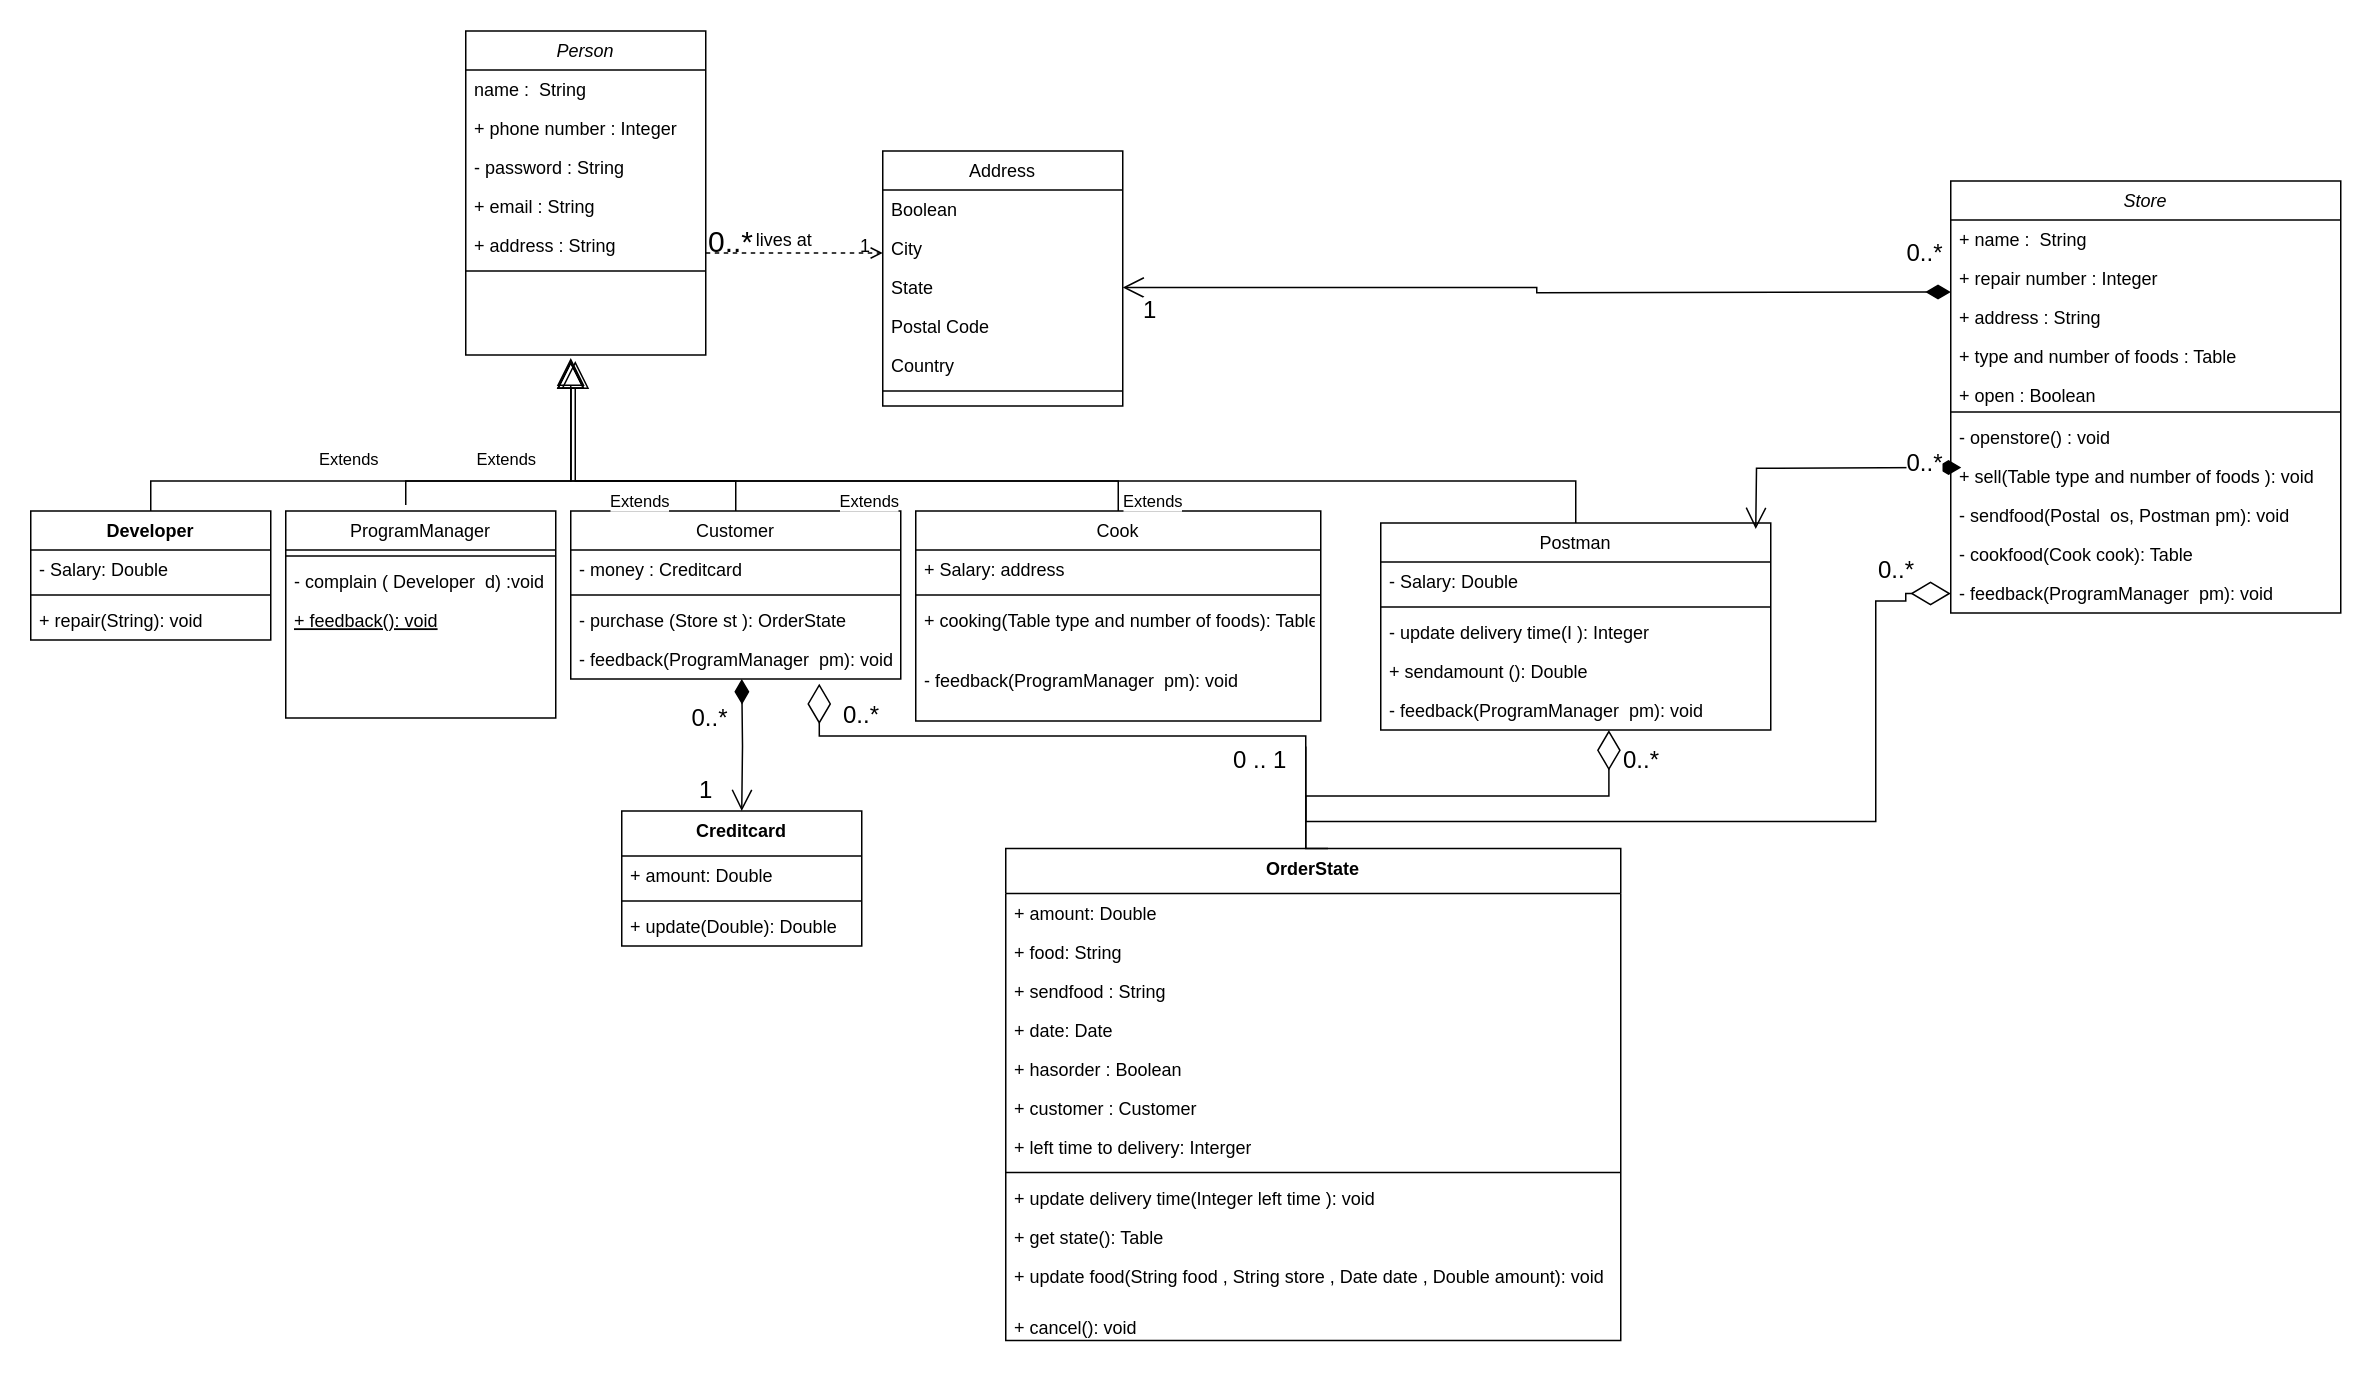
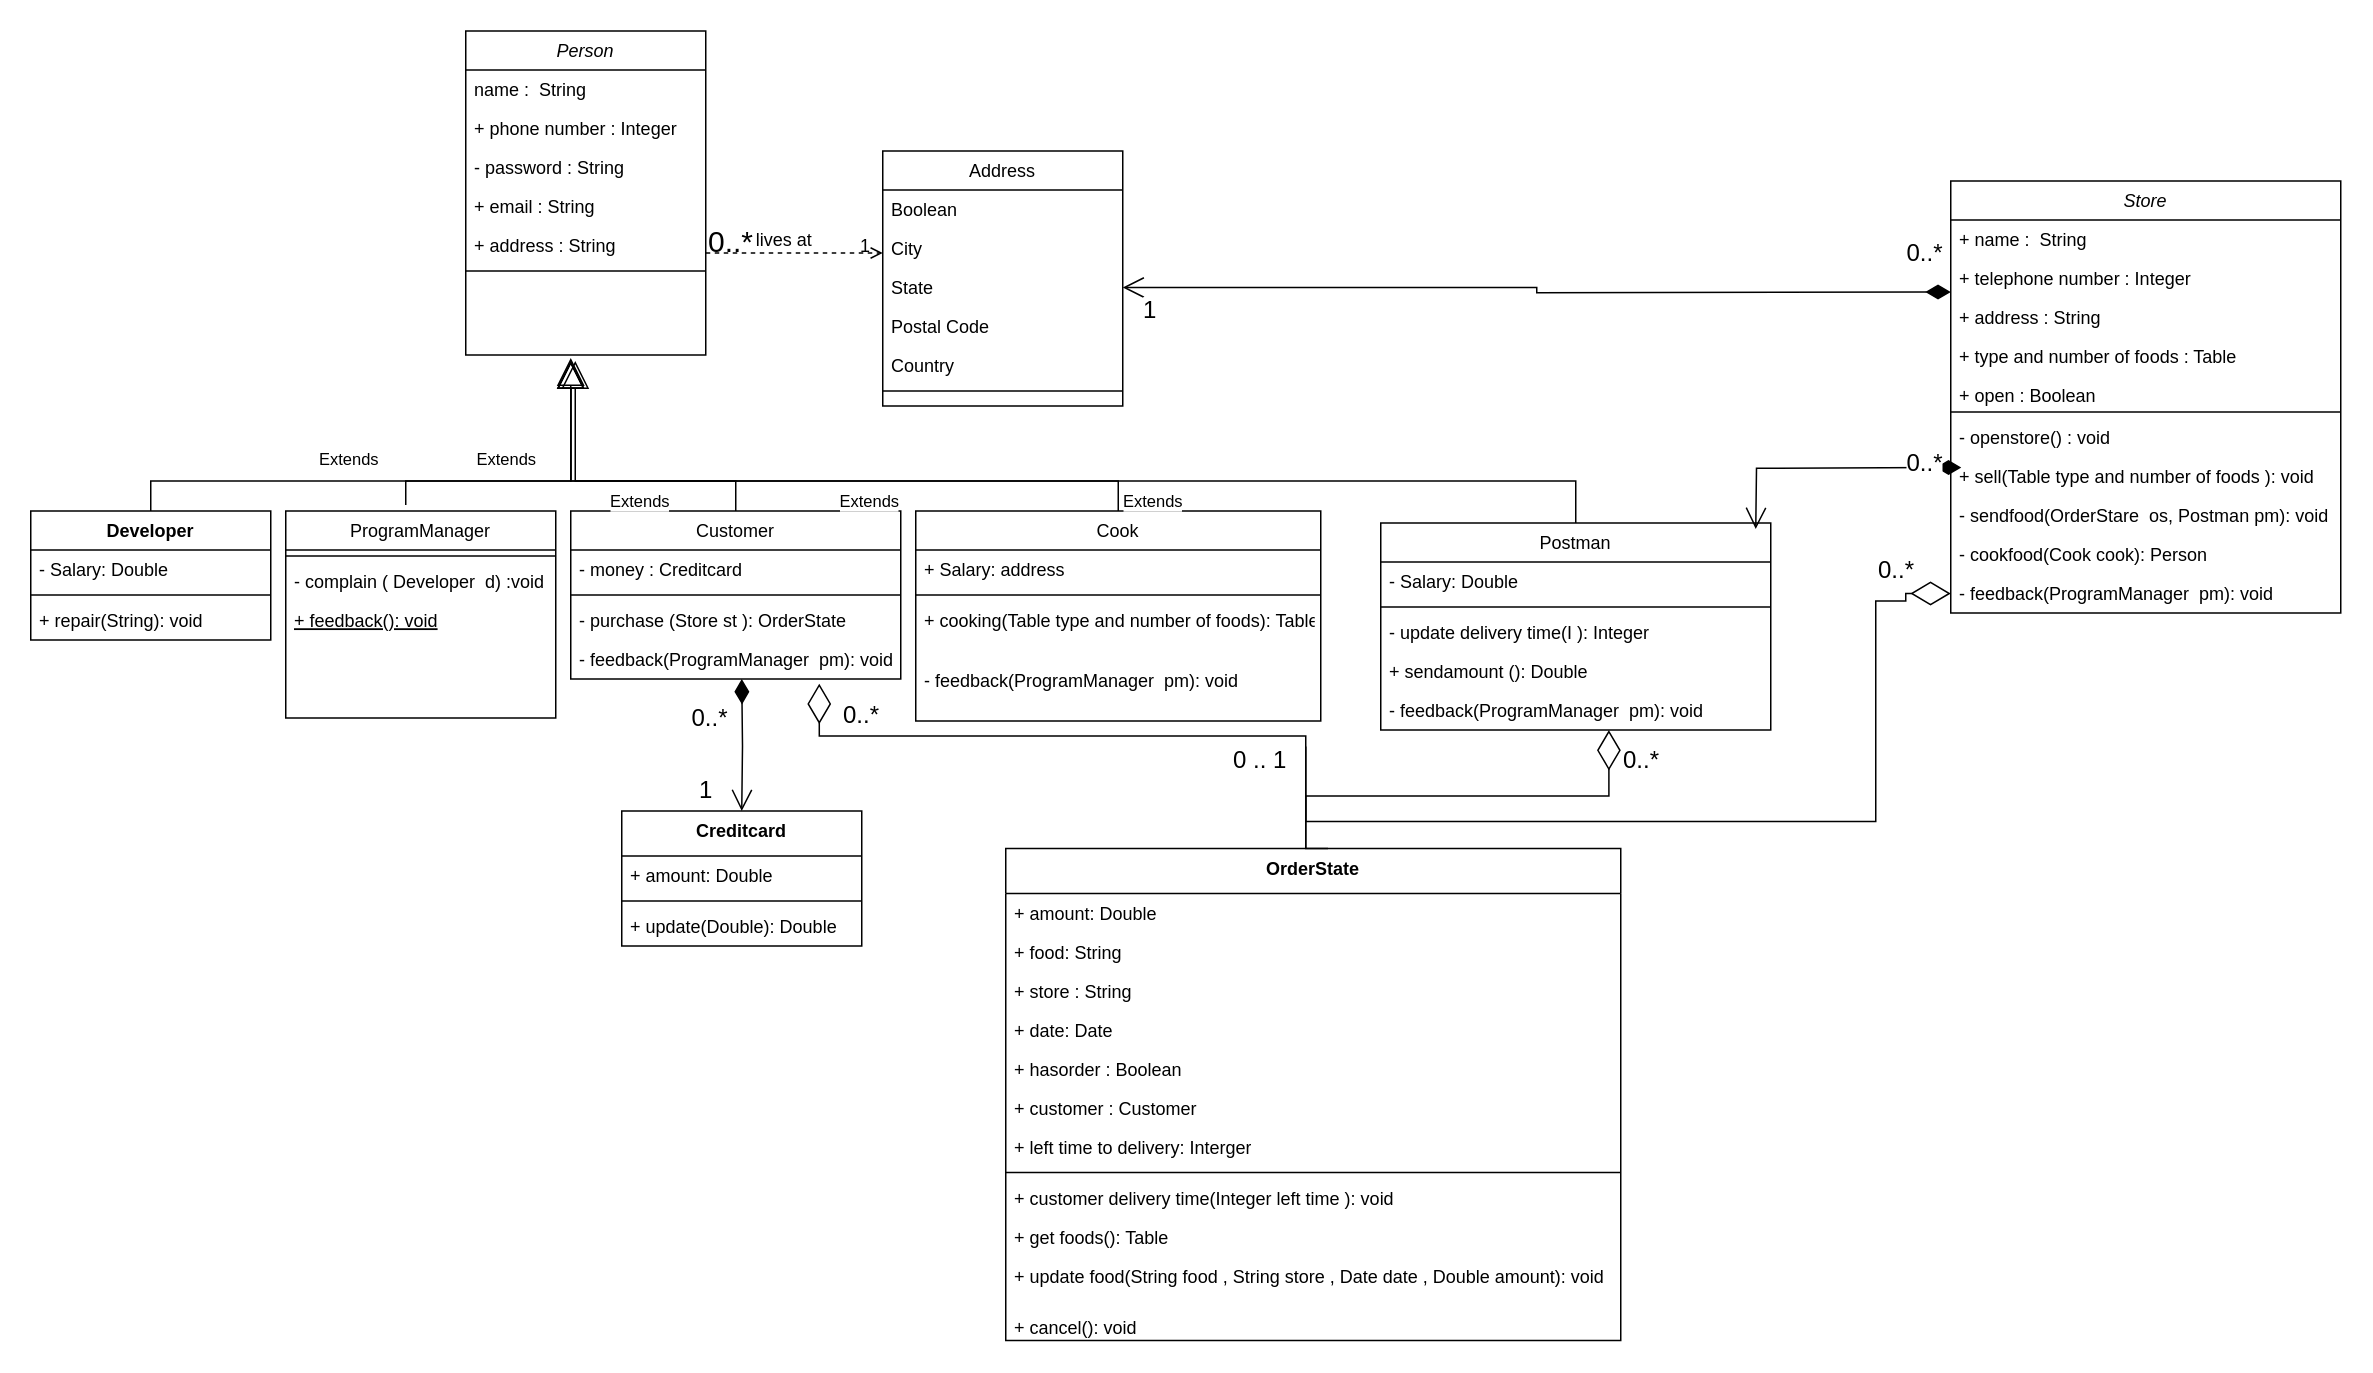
(2071, 279) -> (2086, 279)
(2140, 516) -> (2162, 516)
(2088, 555) -> (2096, 555)
(1099, 993) -> (1084, 993)
(1224, 1200) -> (1234, 1200)
(1104, 1239) -> (1104, 1239)
